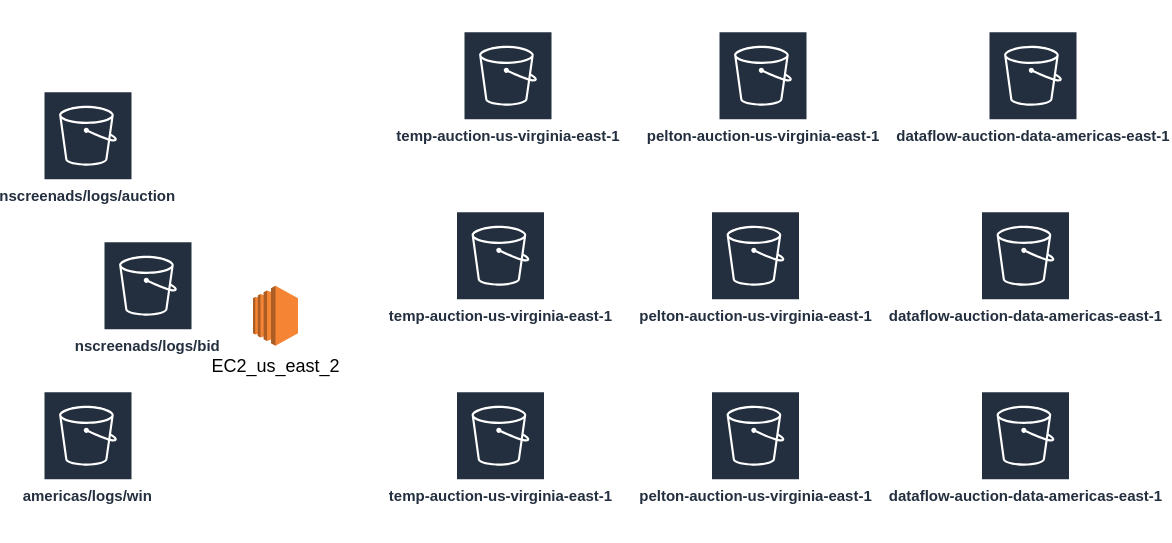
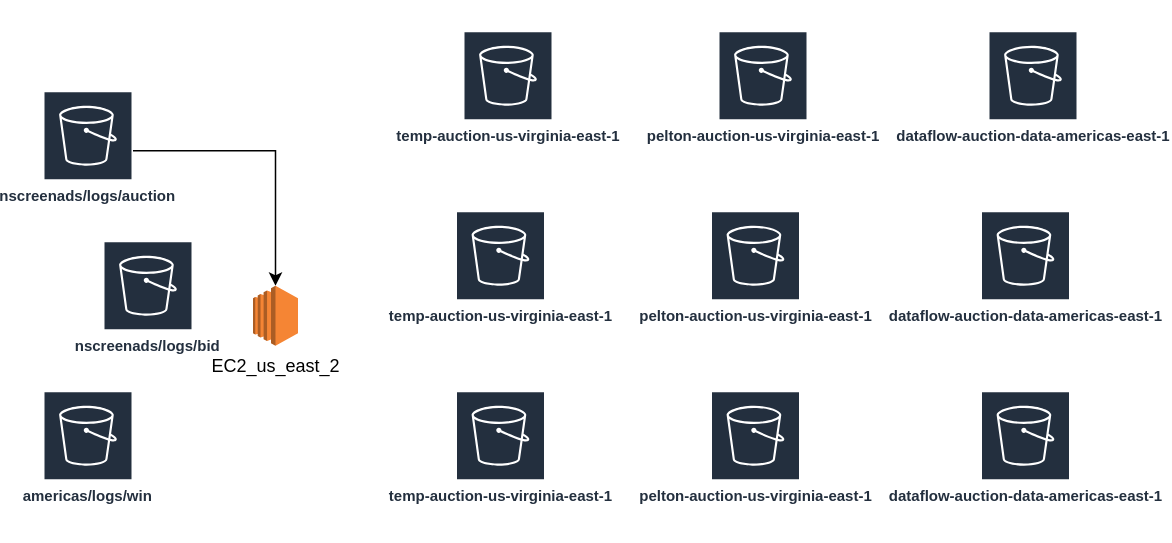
none -> (266, 151)
